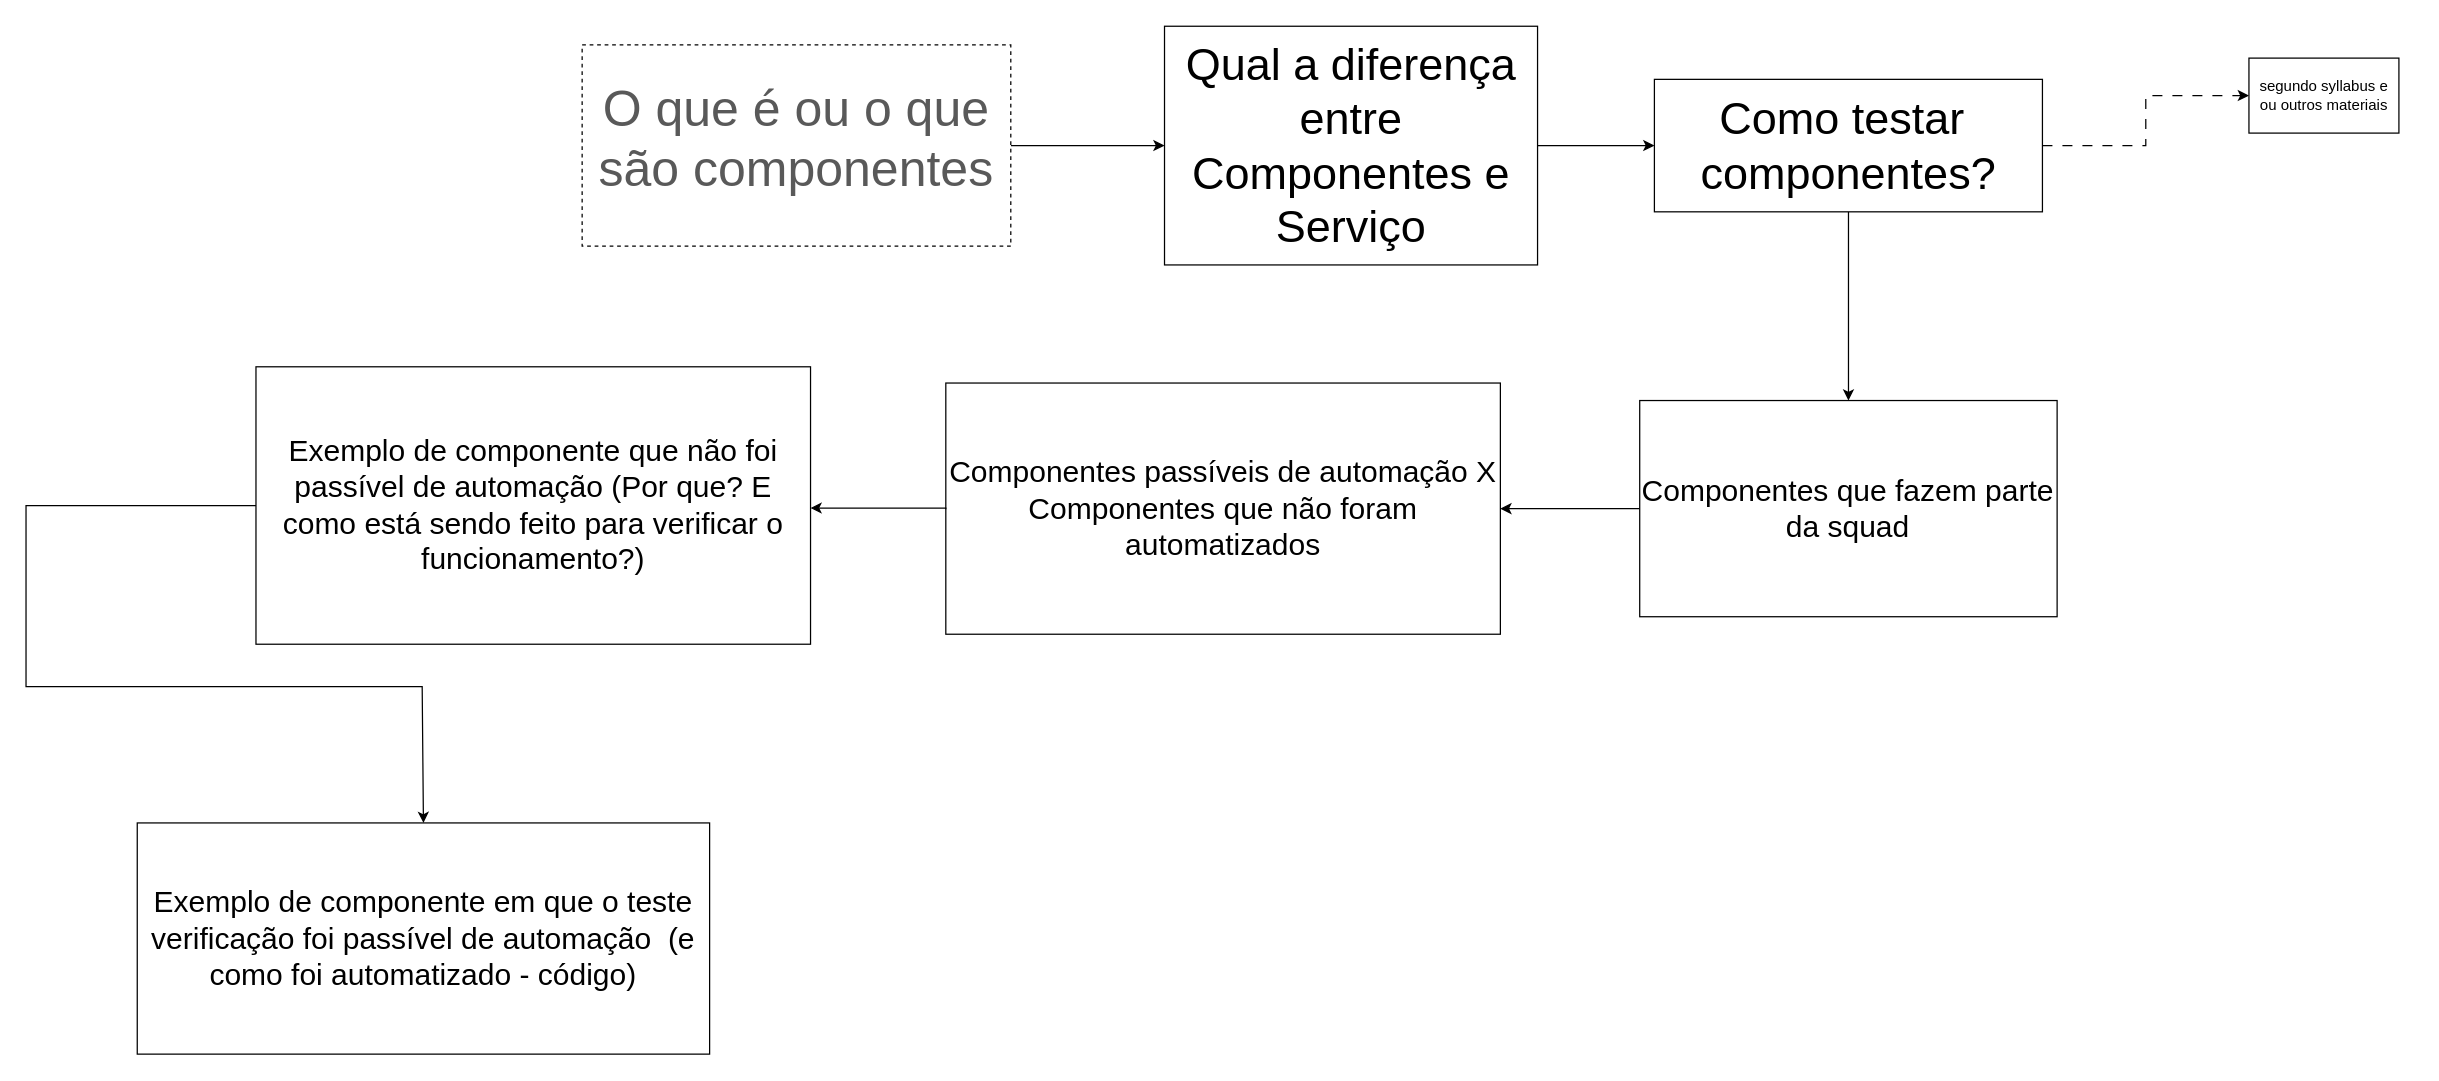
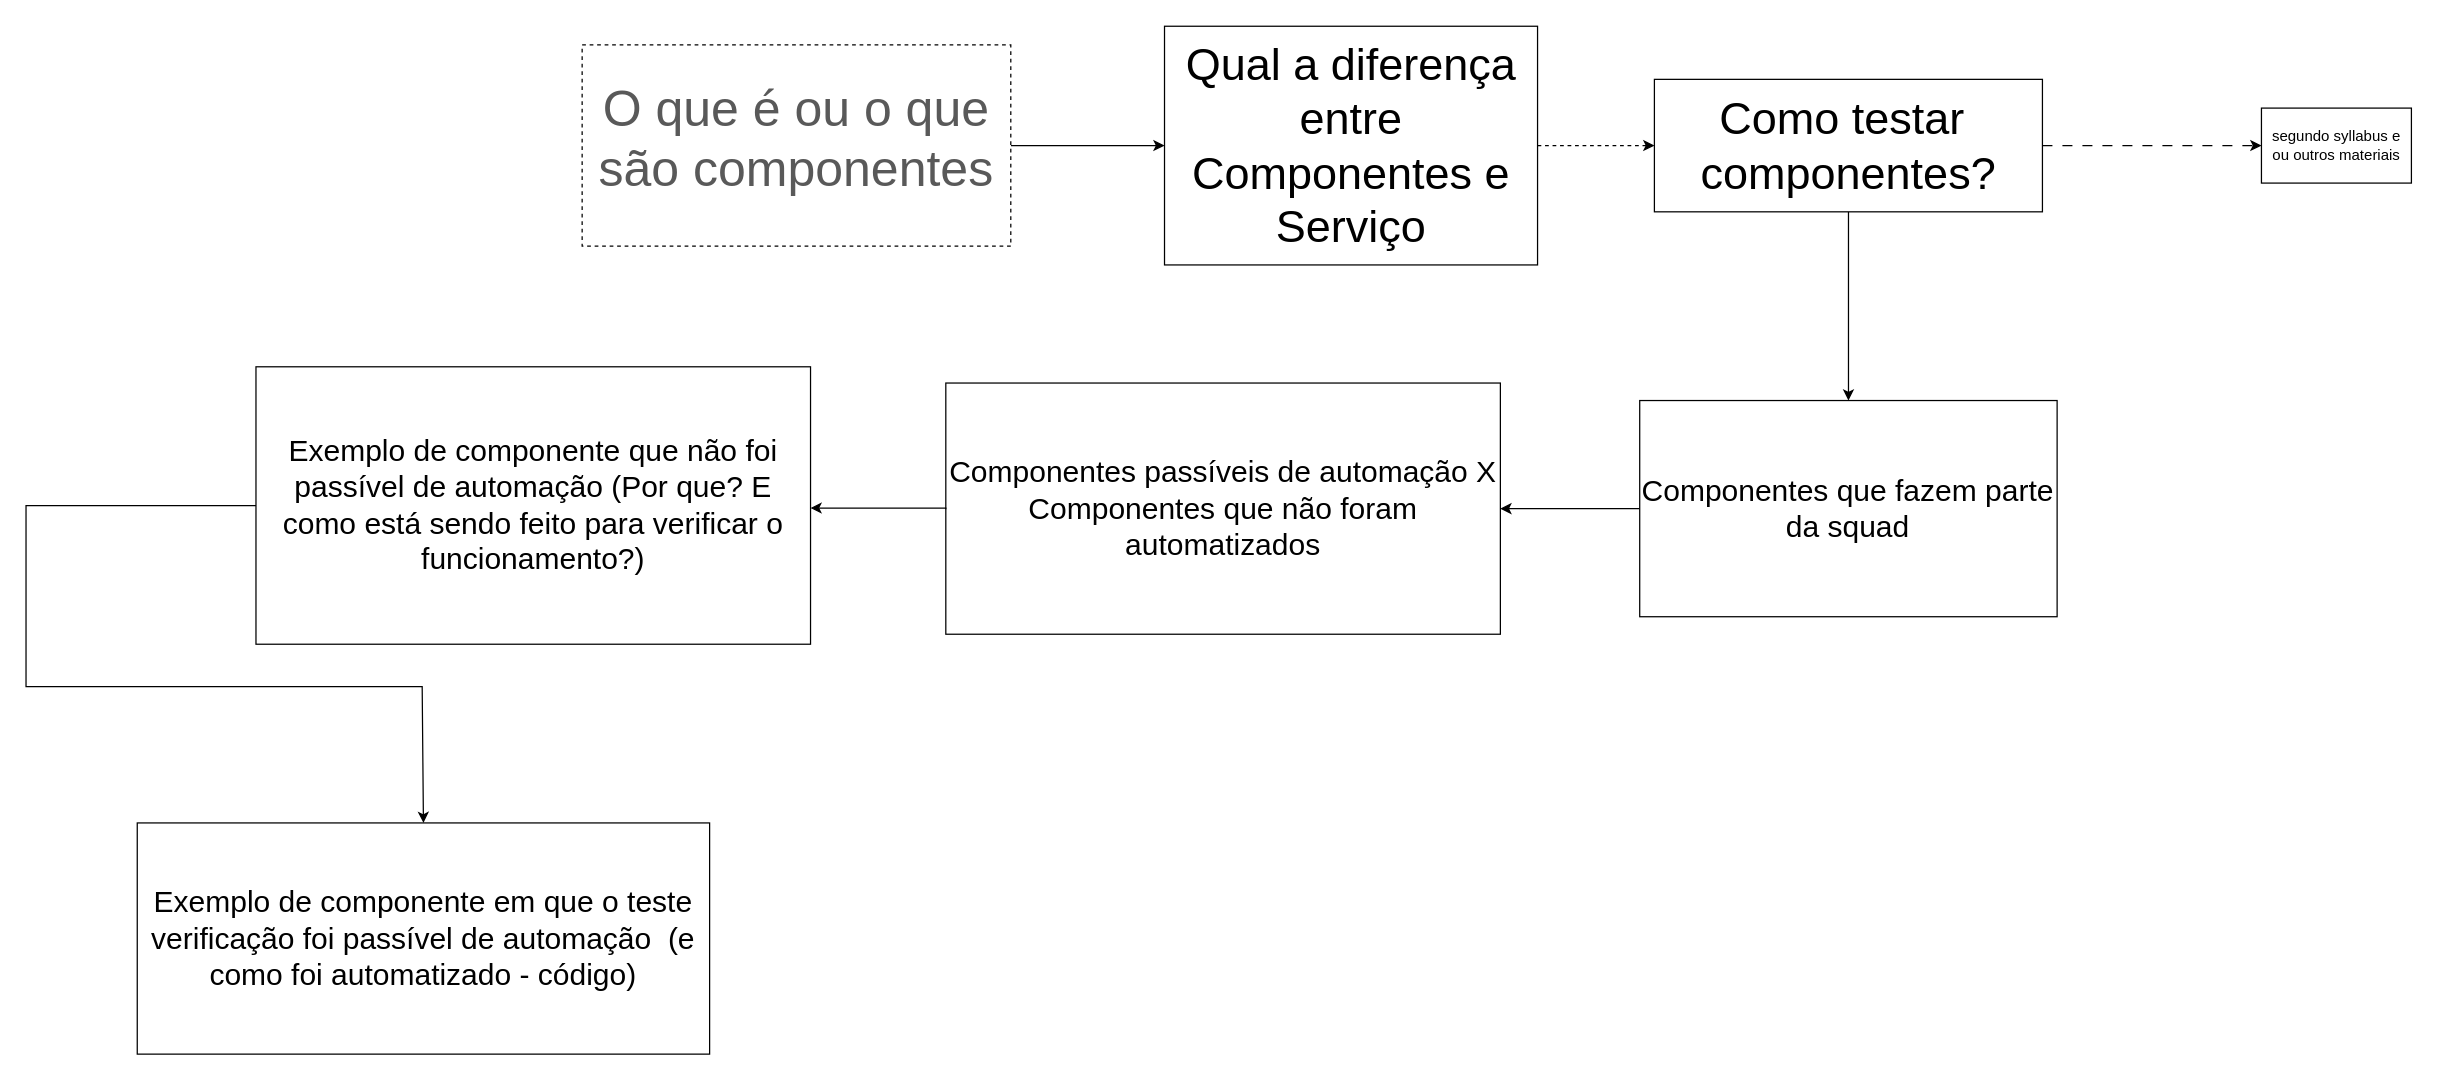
(2324, 96) -> (2337, 146)
(1591, 146) -> (1591, 146)
